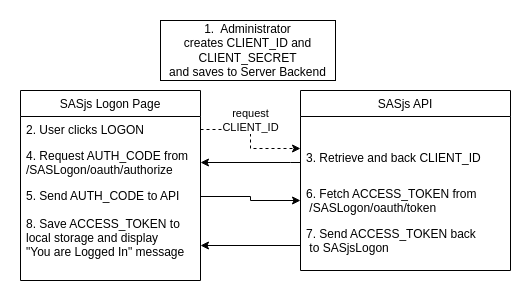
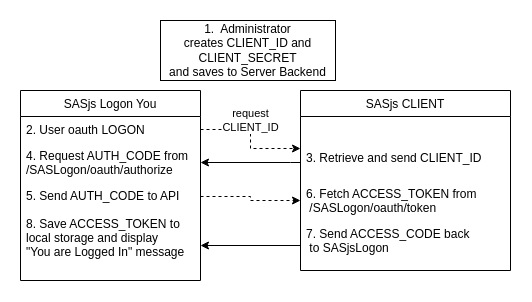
(110, 104) -> (110, 104)
(405, 104) -> (405, 104)
(84, 130) -> (84, 130)
(397, 158) -> (397, 158)
(250, 197) -> (250, 197)
(384, 234) -> (380, 234)
